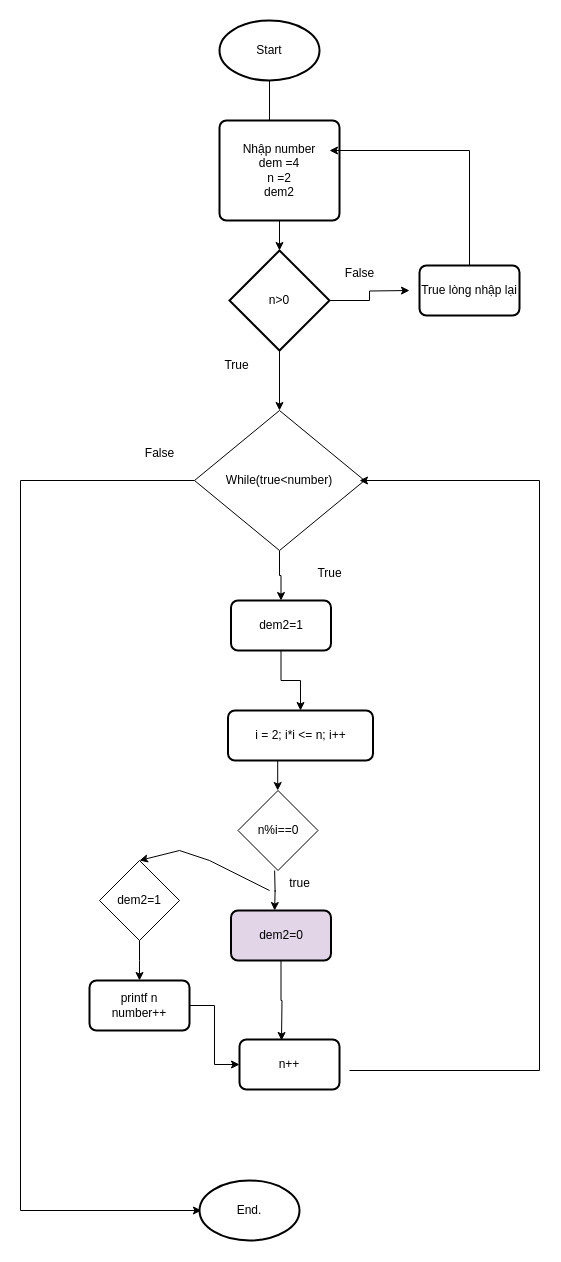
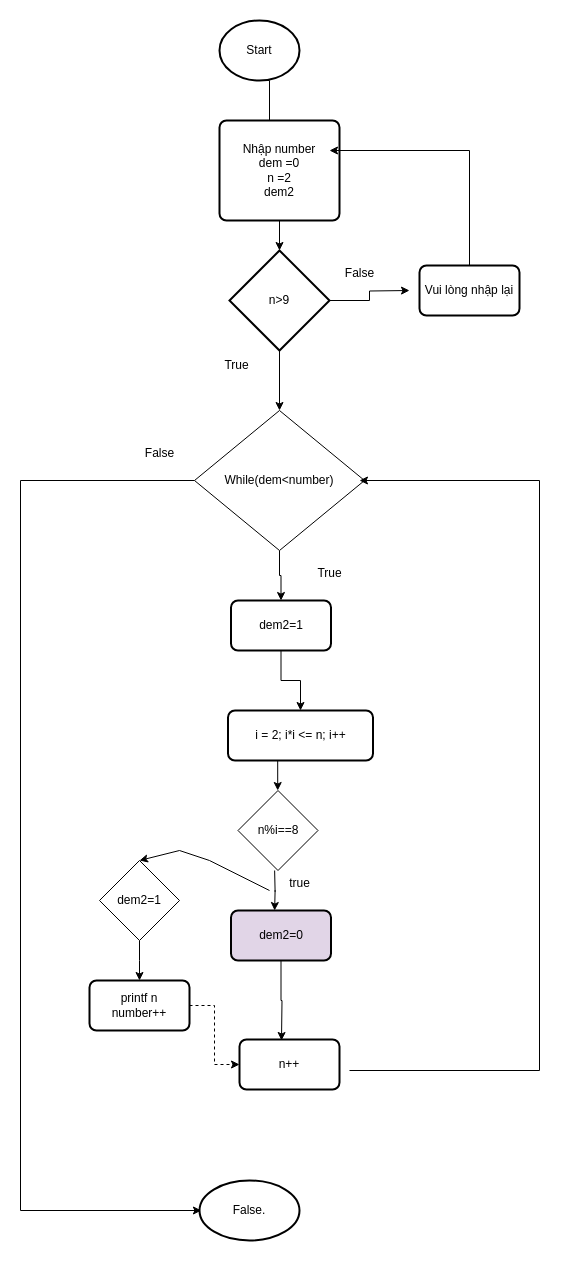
(270, 51) -> (260, 51)
(280, 171) -> (280, 171)
(470, 291) -> (470, 291)
(280, 301) -> (280, 301)
(280, 481) -> (280, 481)
(279, 831) -> (279, 831)
(215, 1032) -> (215, 1032)
(250, 1211) -> (250, 1211)
